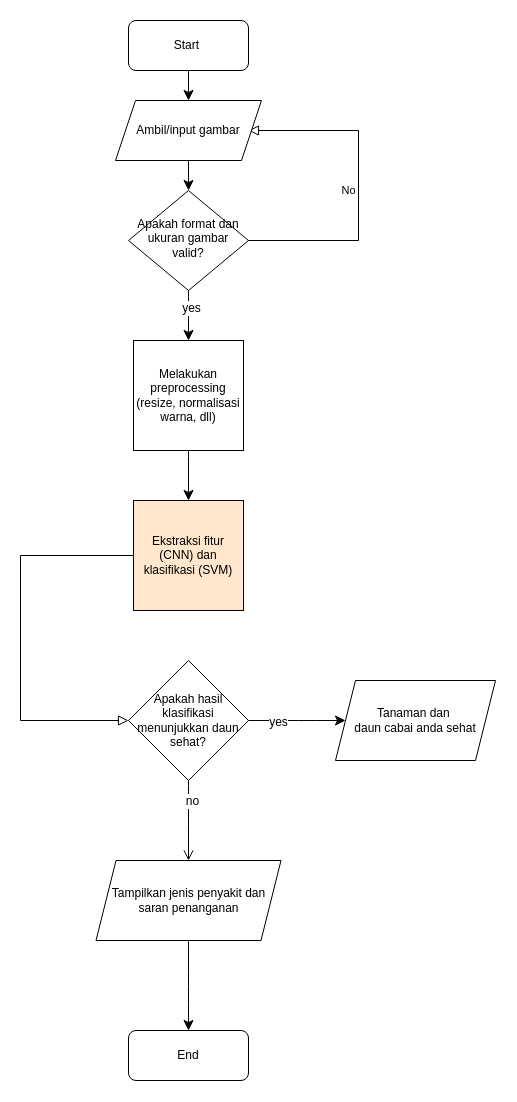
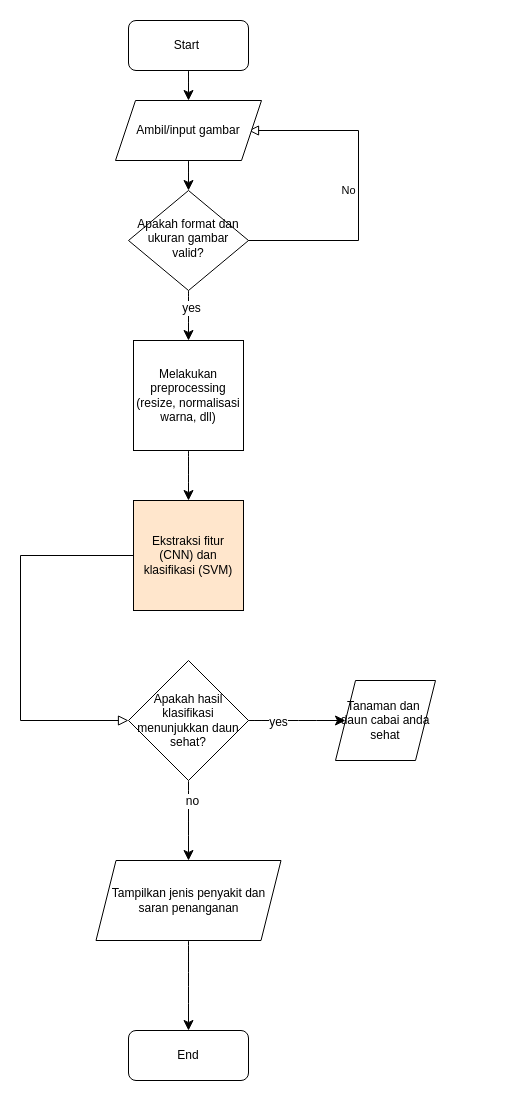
(416, 721) -> (386, 721)
(189, 853) -> (189, 851)
